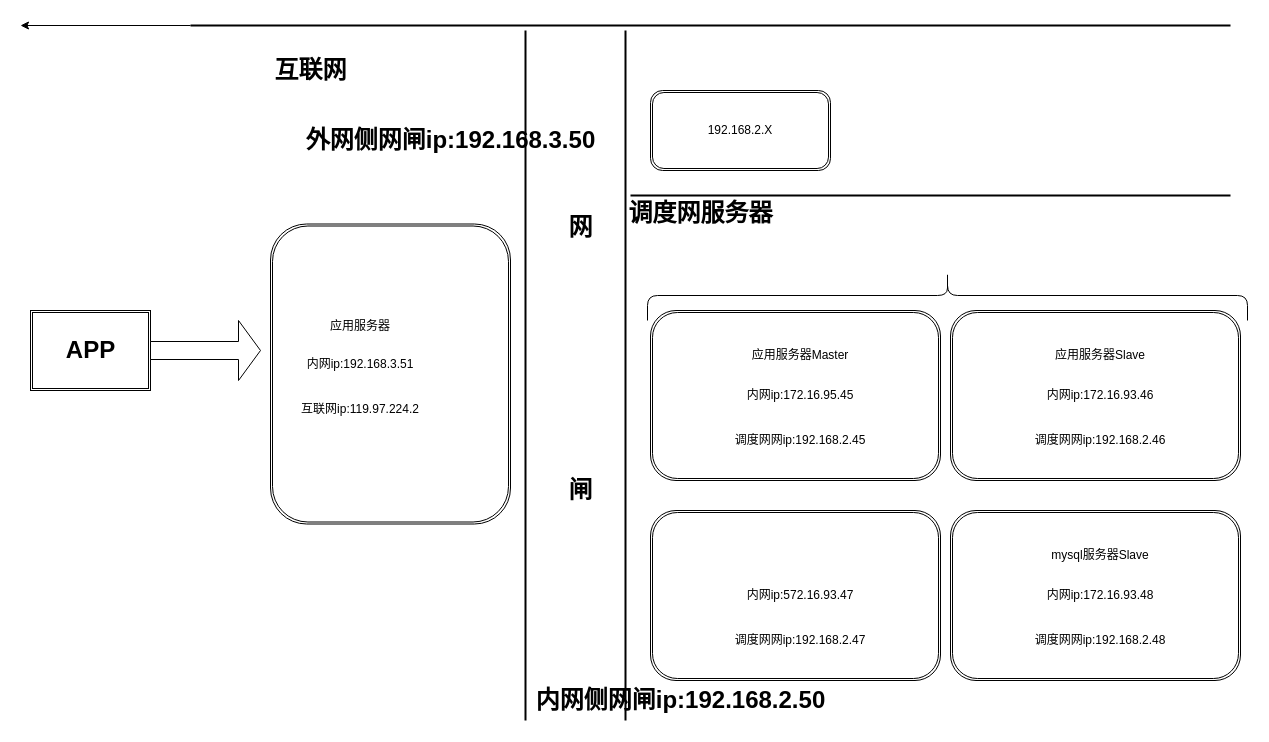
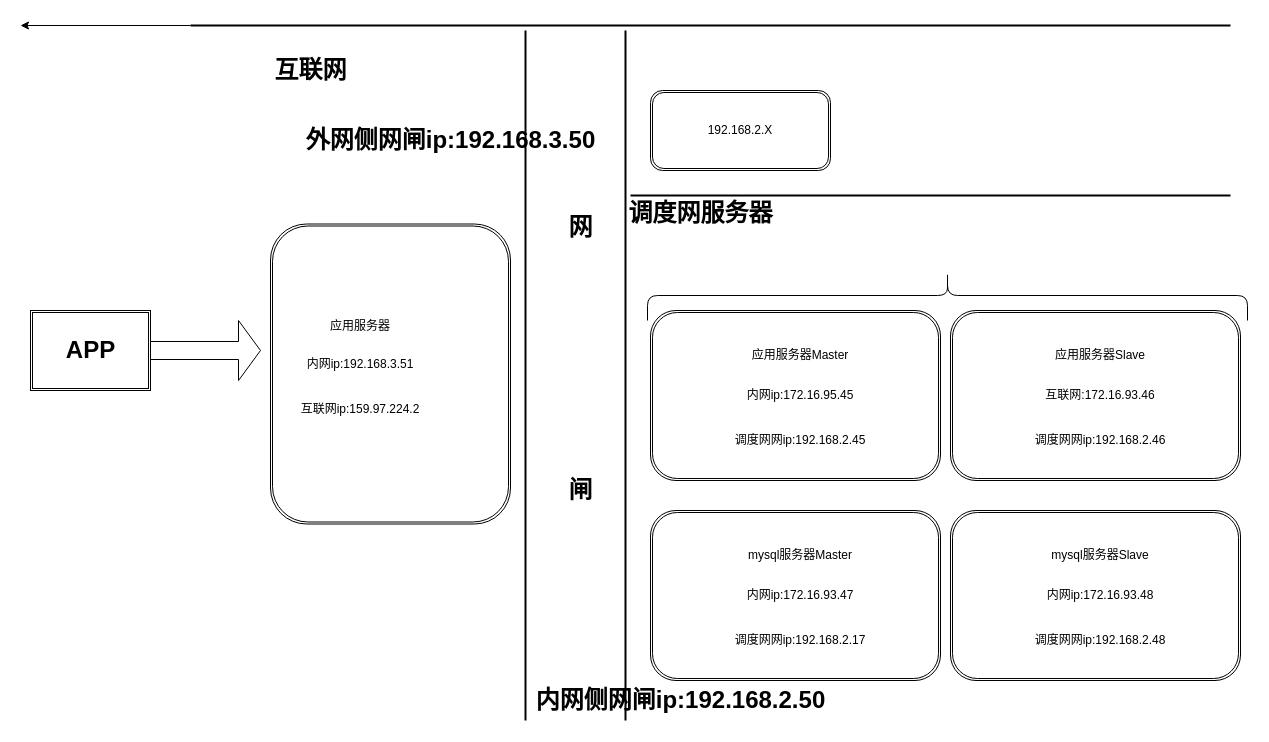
(1101, 396) -> (1101, 396)
(361, 410) -> (361, 410)
none -> (801, 556)
(801, 596) -> (801, 596)
(801, 641) -> (801, 641)
